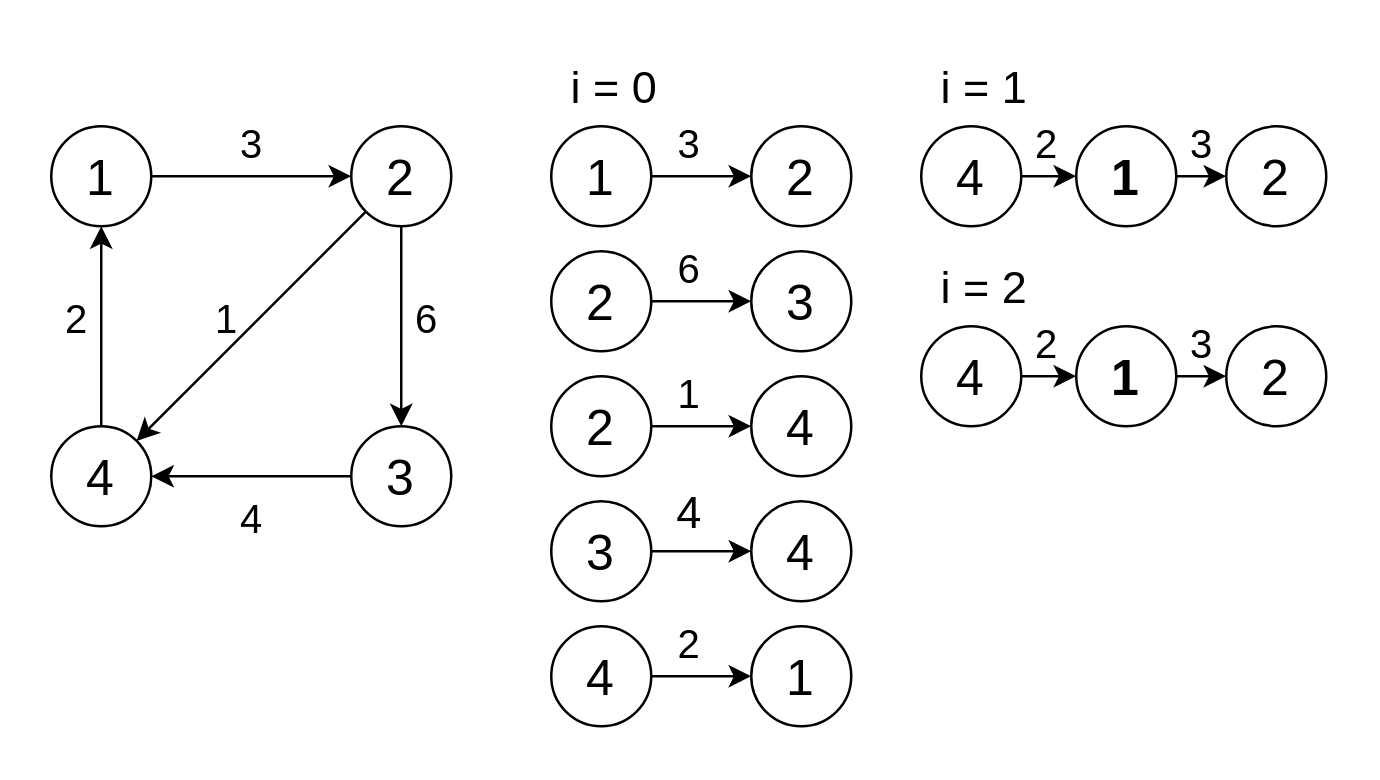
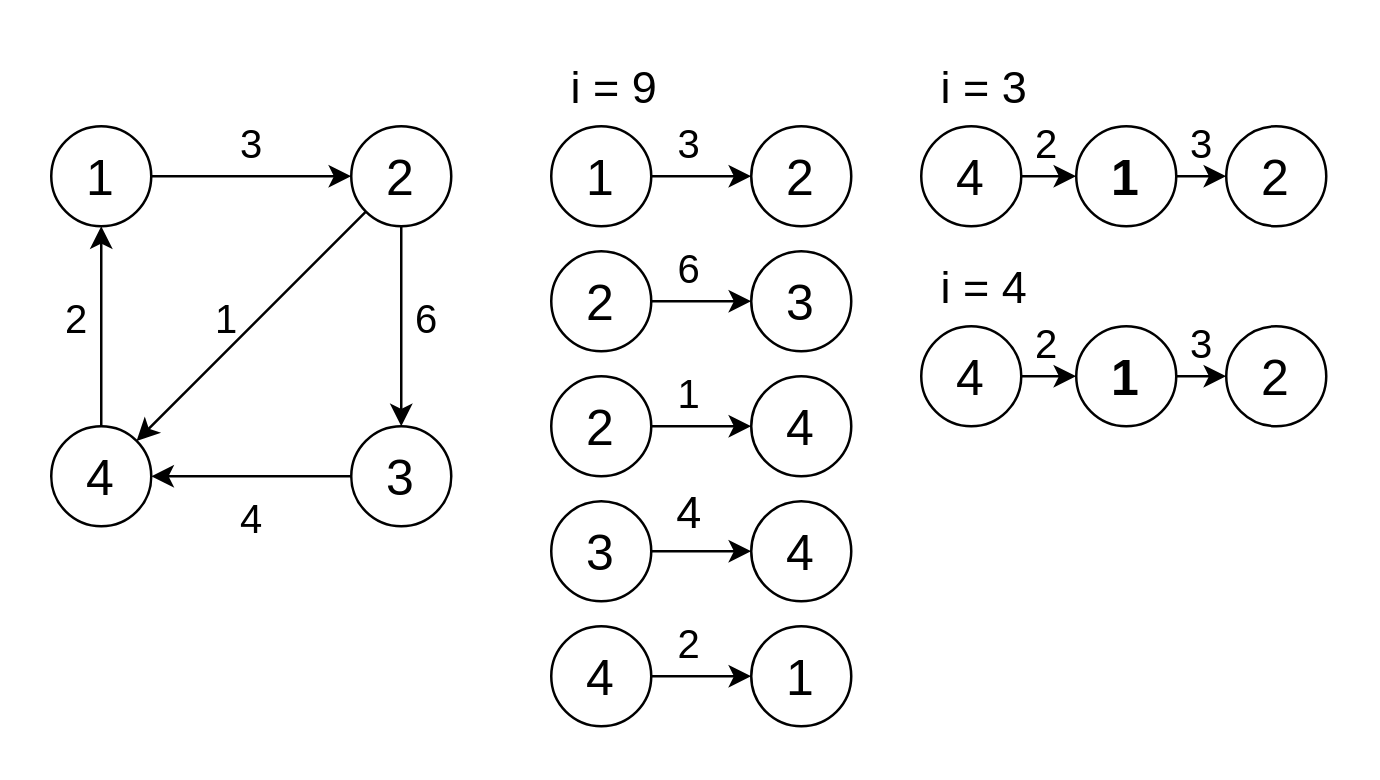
(615, 89) -> (615, 89)
(985, 89) -> (985, 89)
(985, 289) -> (985, 289)
